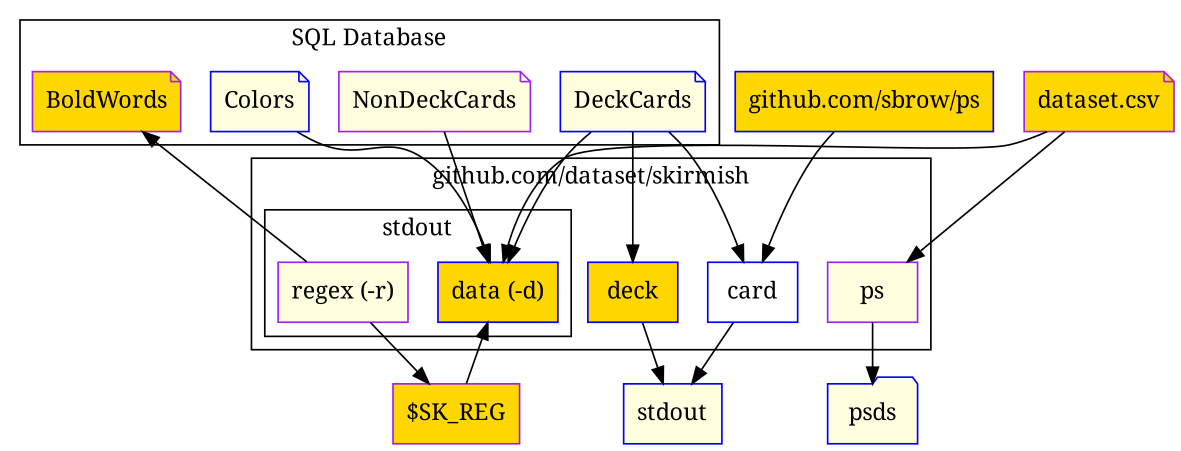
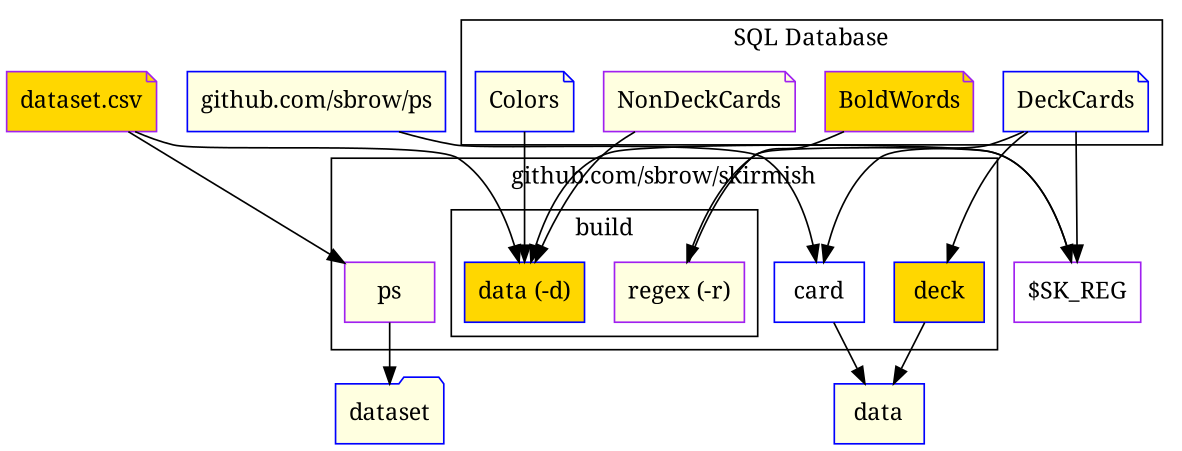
(864, 102) -> (316, 102)
(591, 177) -> (664, 177)
(546, 184) -> (1077, 188)
(231, 202) -> (748, 161)
(418, 229) -> (604, 229)
(456, 414) -> (1077, 292)
(673, 414) -> (879, 414)
(873, 414) -> (390, 414)
